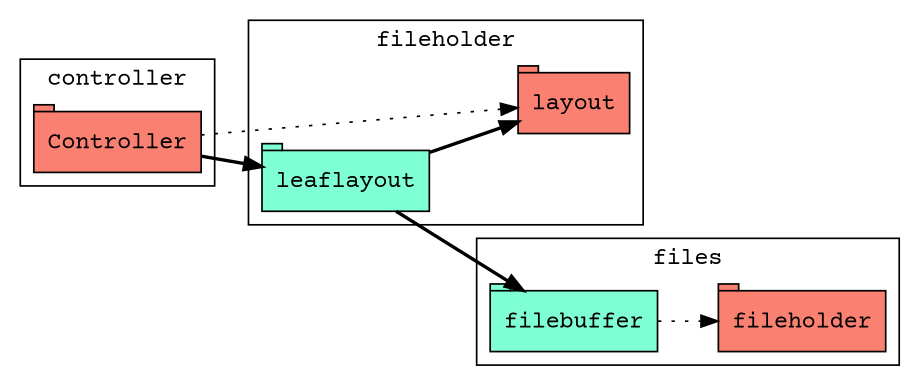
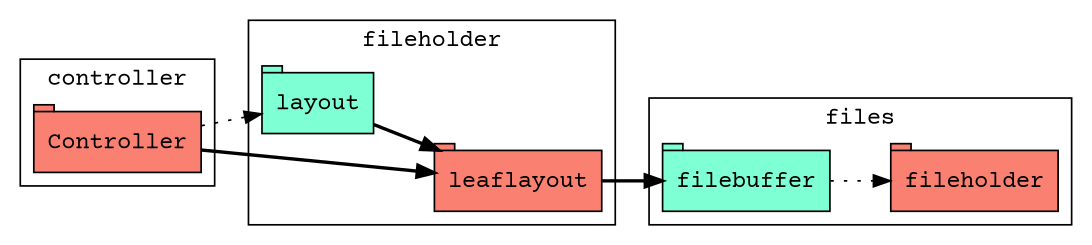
(574, 103) -> (318, 103)
(466, 140) -> (398, 134)
(346, 181) -> (518, 181)
